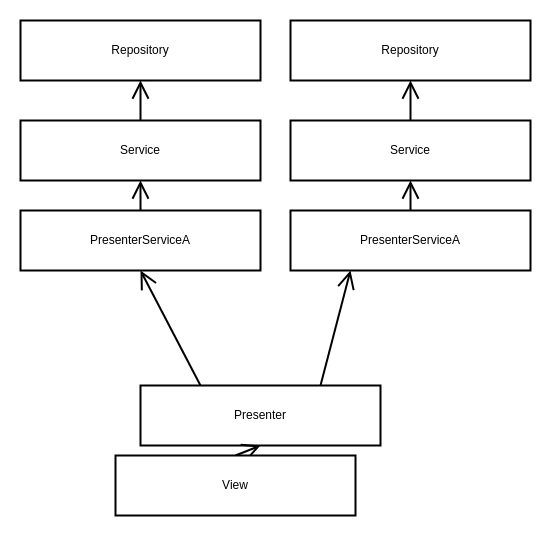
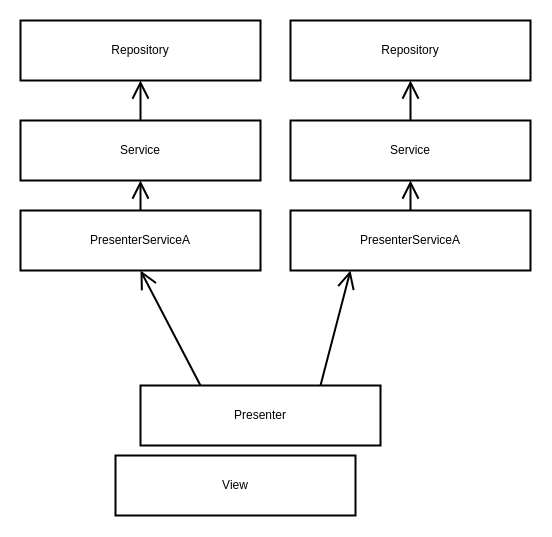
(246, 451) -> none
